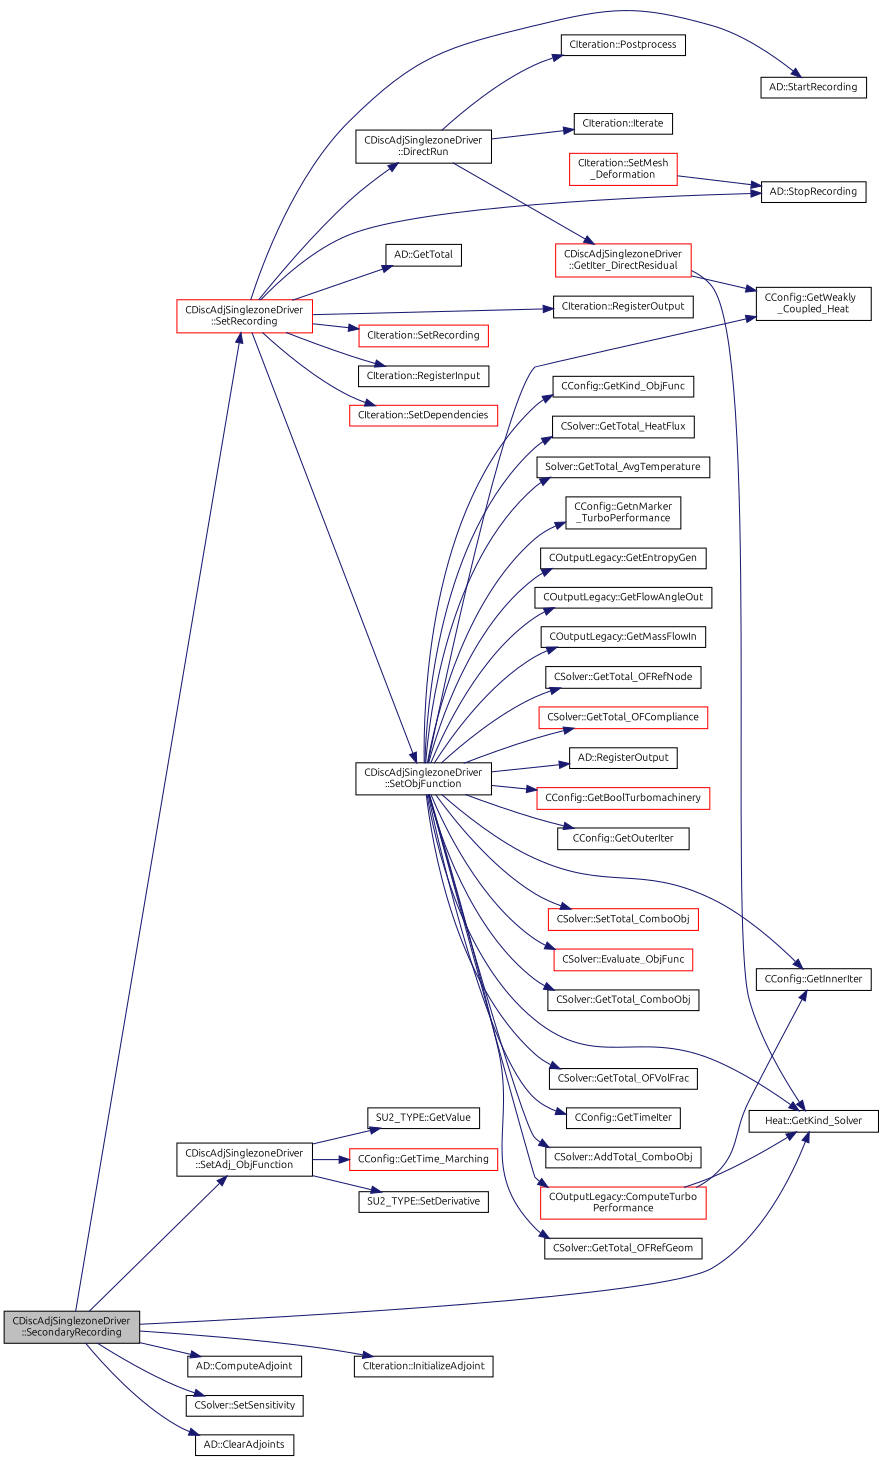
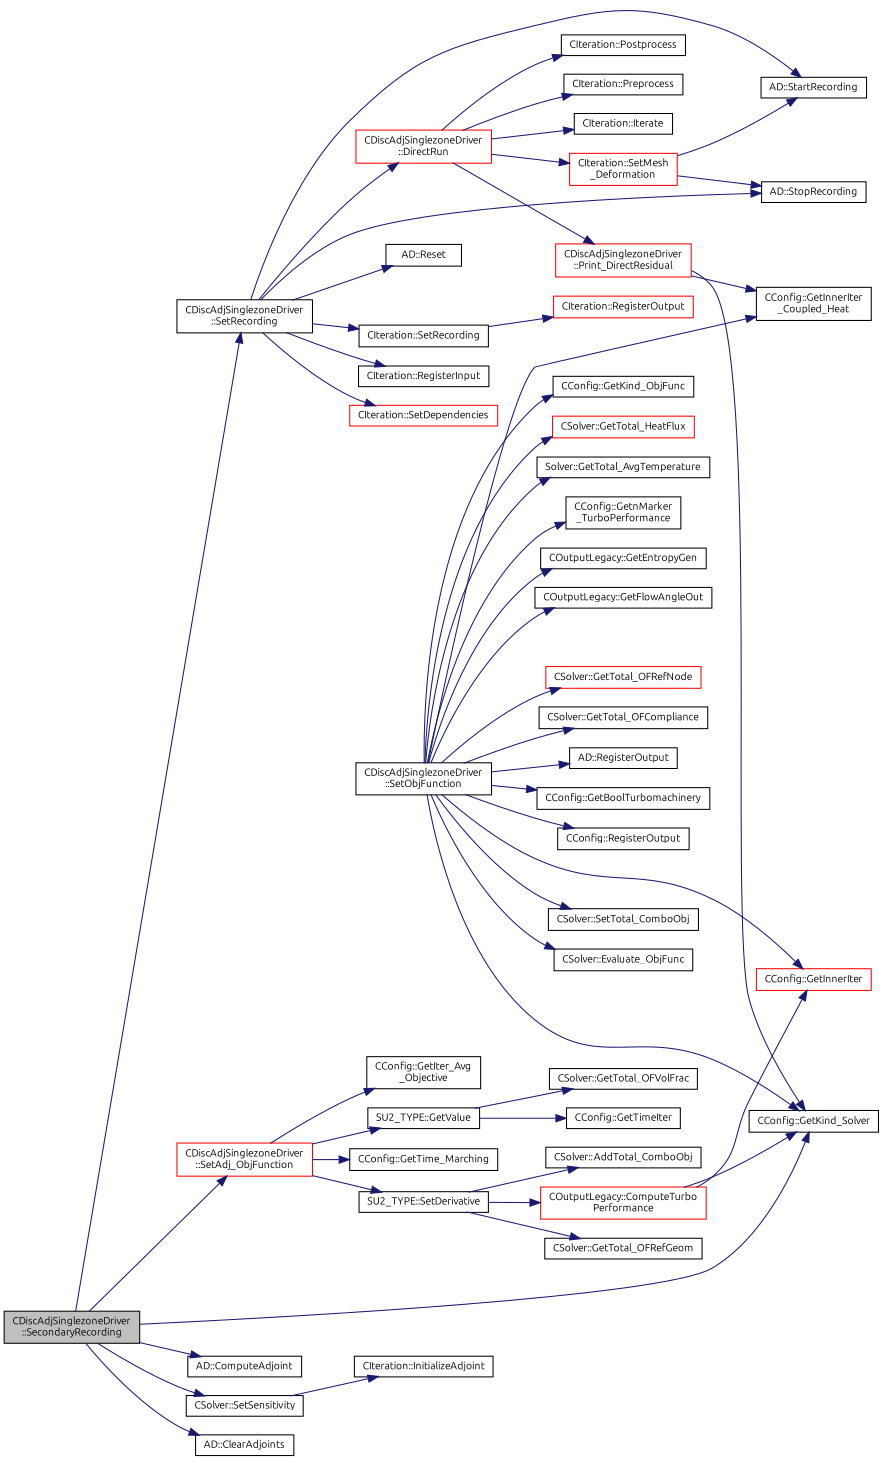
none -> (623, 85)
none -> (734, 133)
(424, 147) -> (424, 147)
none -> (525, 158)
(424, 255) -> (424, 255)
(623, 260) -> (623, 260)
(814, 304) -> (814, 304)
(623, 307) -> (623, 307)
(428, 312) -> (516, 323)
(245, 316) -> (245, 316)
(424, 336) -> (424, 336)
(623, 427) -> (623, 427)
(332, 543) -> none
(623, 637) -> none
(623, 677) -> (623, 677)
(623, 718) -> (623, 718)
(623, 798) -> (623, 798)
(623, 839) -> (623, 839)
(623, 920) -> (623, 920)
(623, 960) -> (623, 960)
(472, 964) -> (518, 1118)
(479, 971) -> (518, 1181)
(814, 980) -> (814, 980)
(482, 989) -> (509, 1202)
(623, 1000) -> none
(498, 1010) -> (519, 1100)
none -> (424, 1073)
(503, 1095) -> (519, 1224)
(814, 1121) -> (814, 1121)
(245, 1160) -> (245, 1160)
(424, 1160) -> (424, 1160)
(252, 1340) -> (329, 1387)
